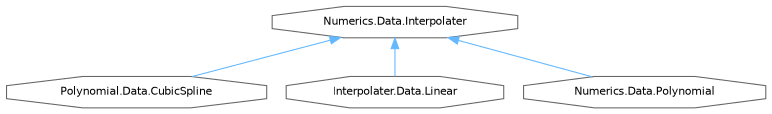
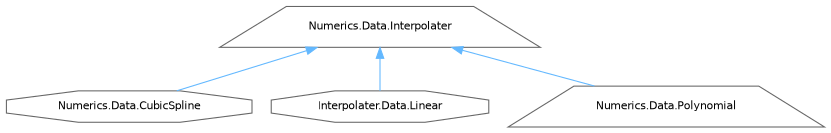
(395, 22) -> (380, 27)
(137, 92) -> (129, 107)
(645, 92) -> (666, 107)
